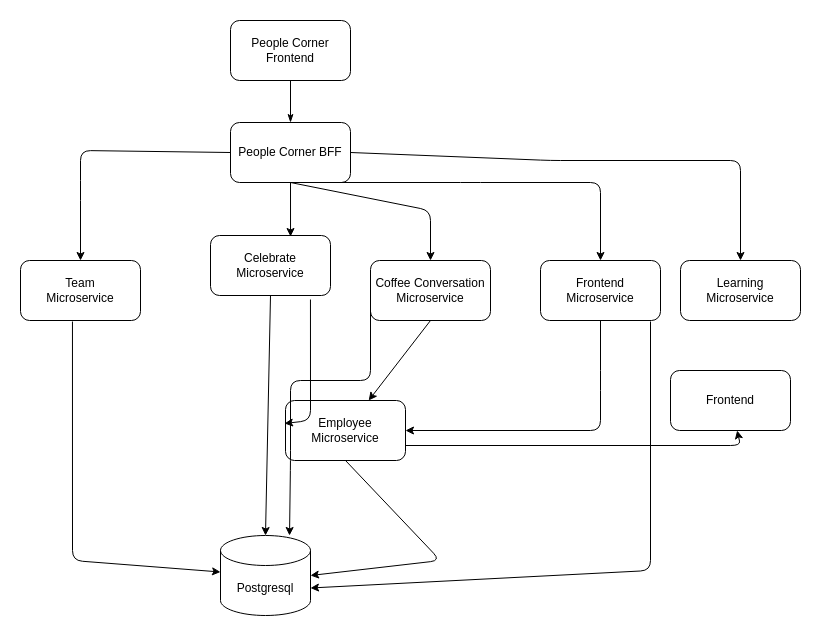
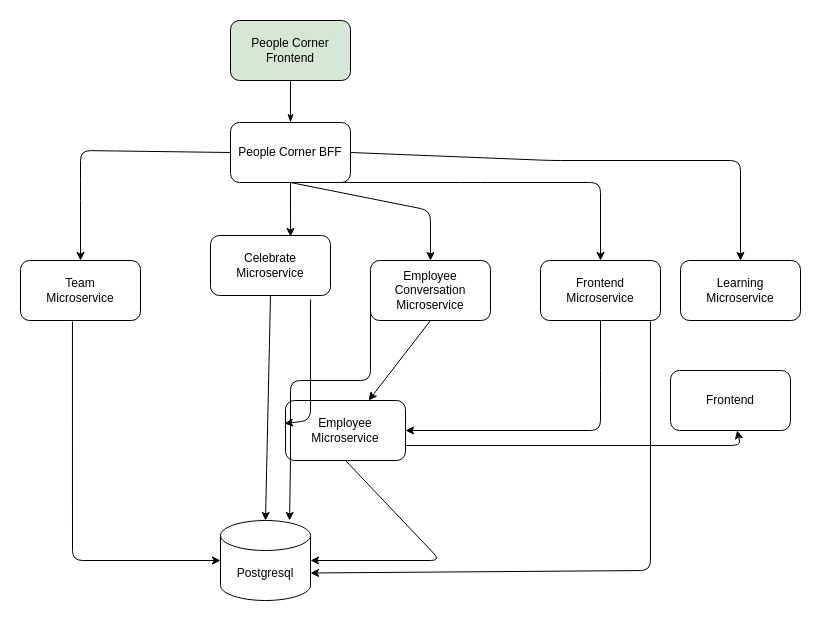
(291, 51) -> (291, 51)
(431, 291) -> (431, 291)
(266, 576) -> (266, 561)
